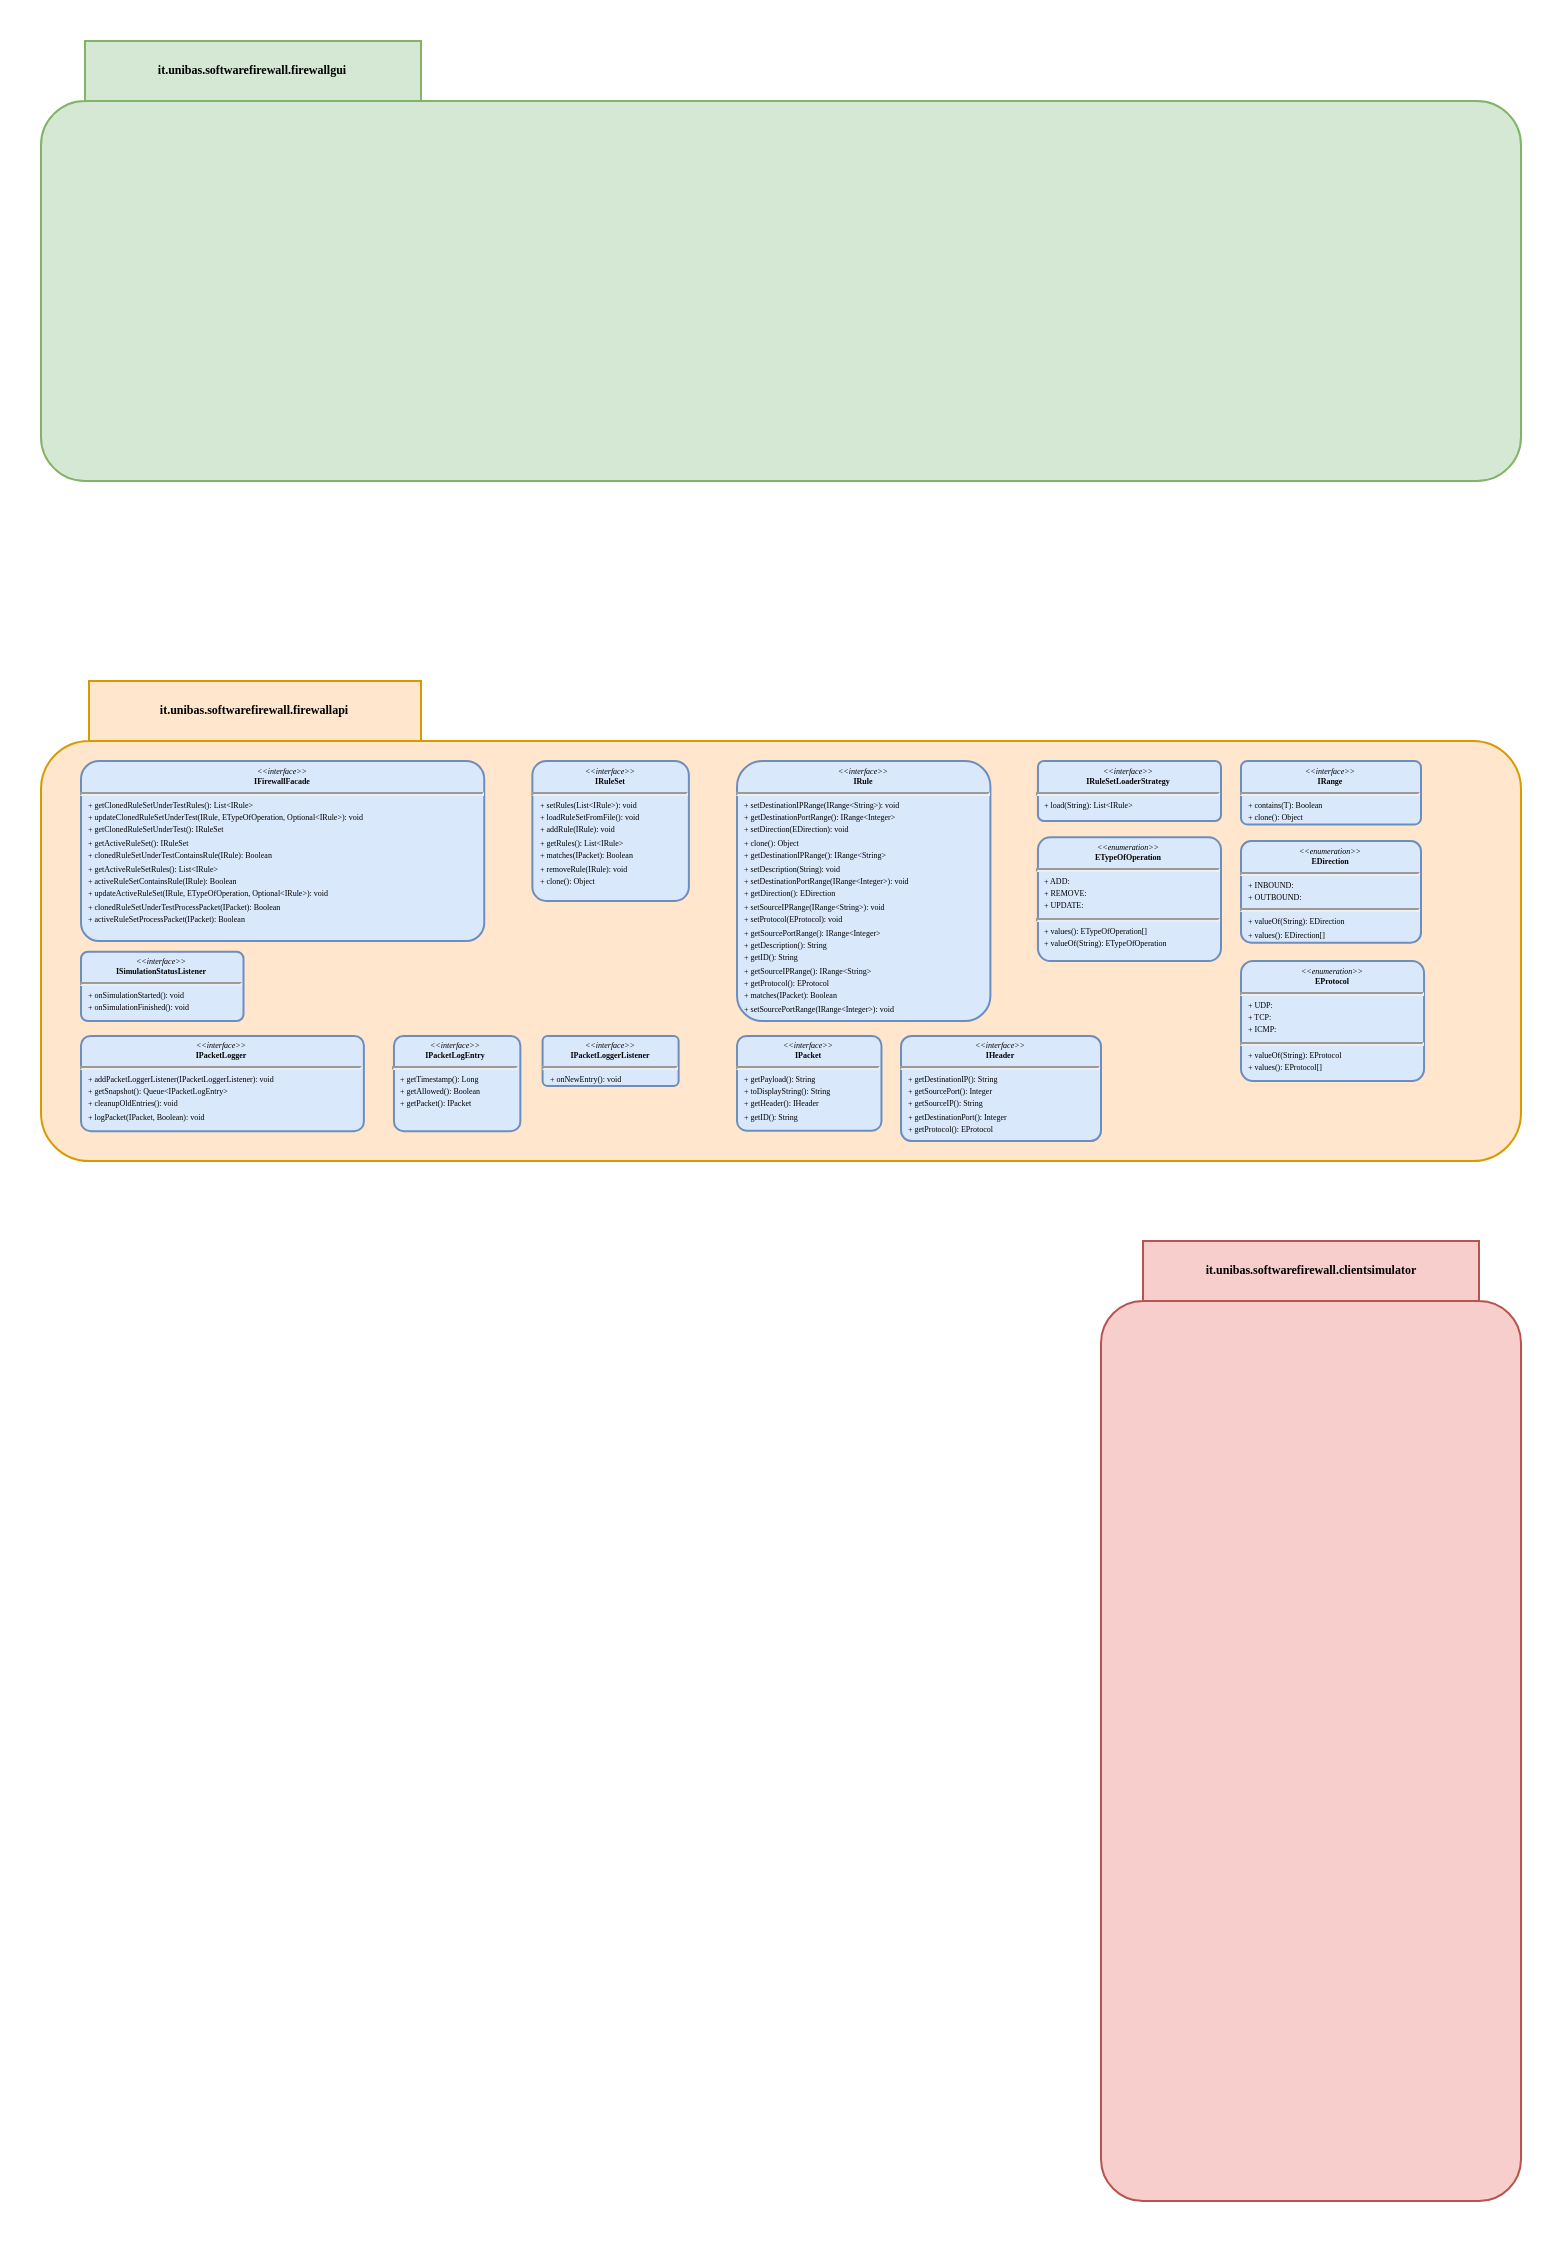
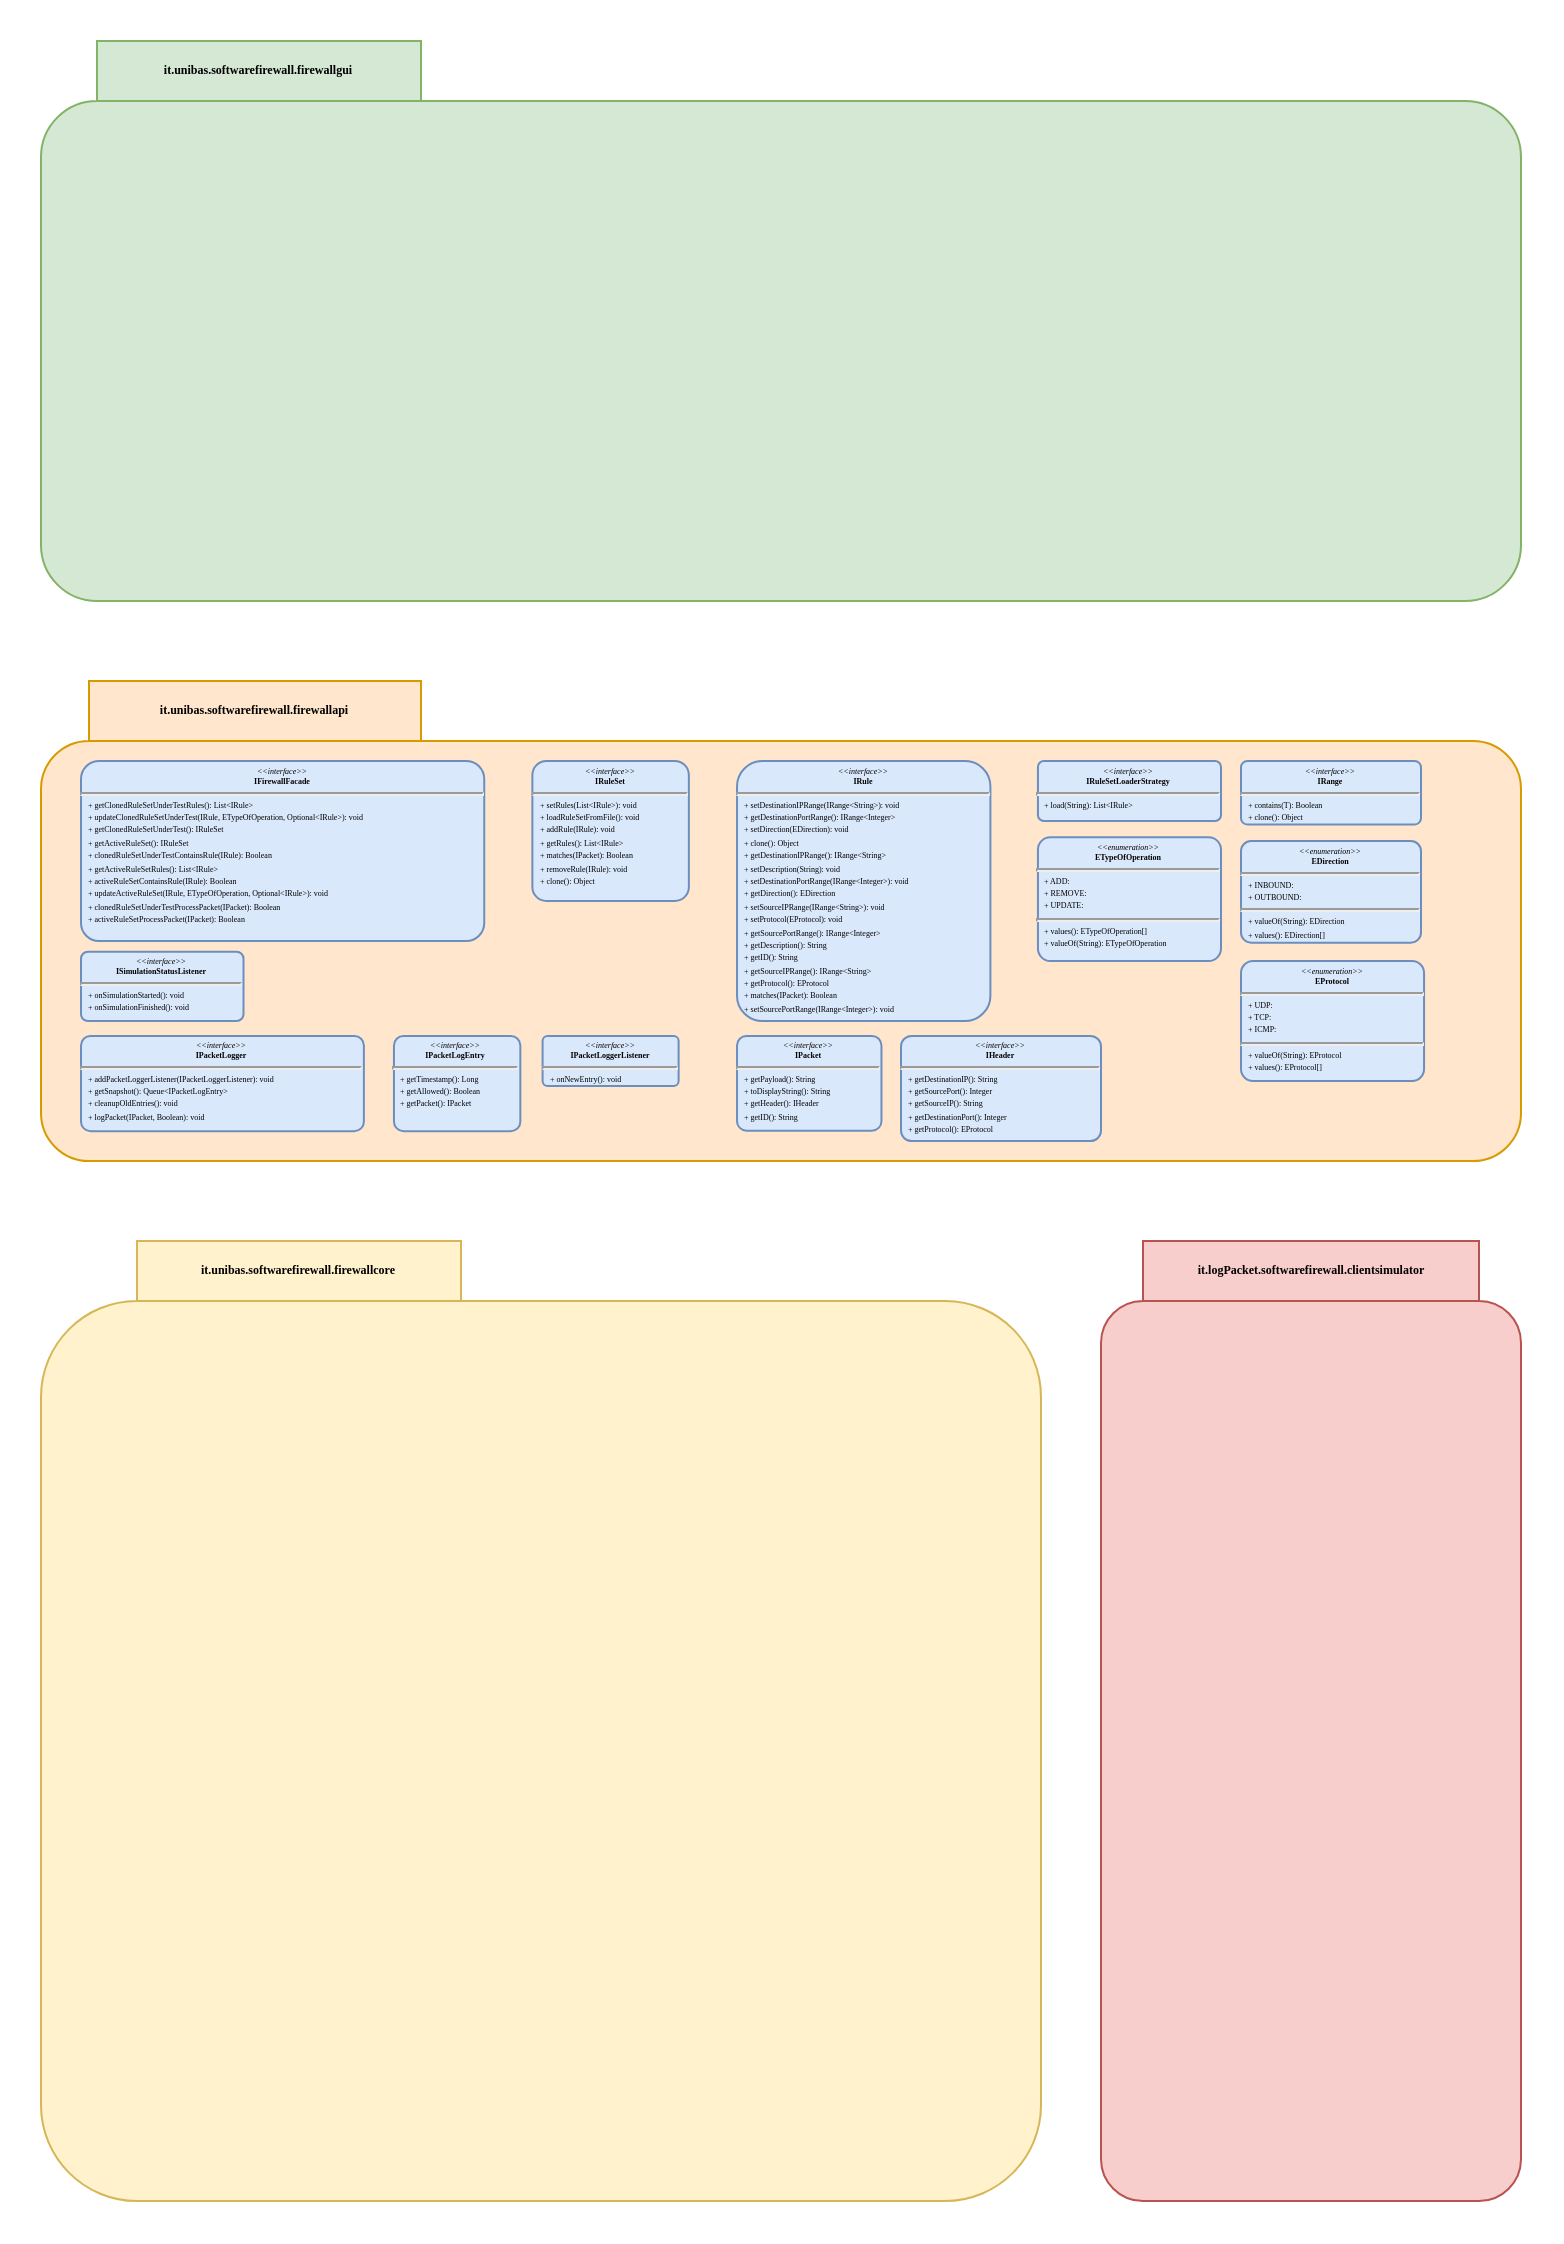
(781, 261) -> (781, 321)
(1312, 1271) -> (1312, 1271)
none -> (541, 1721)
